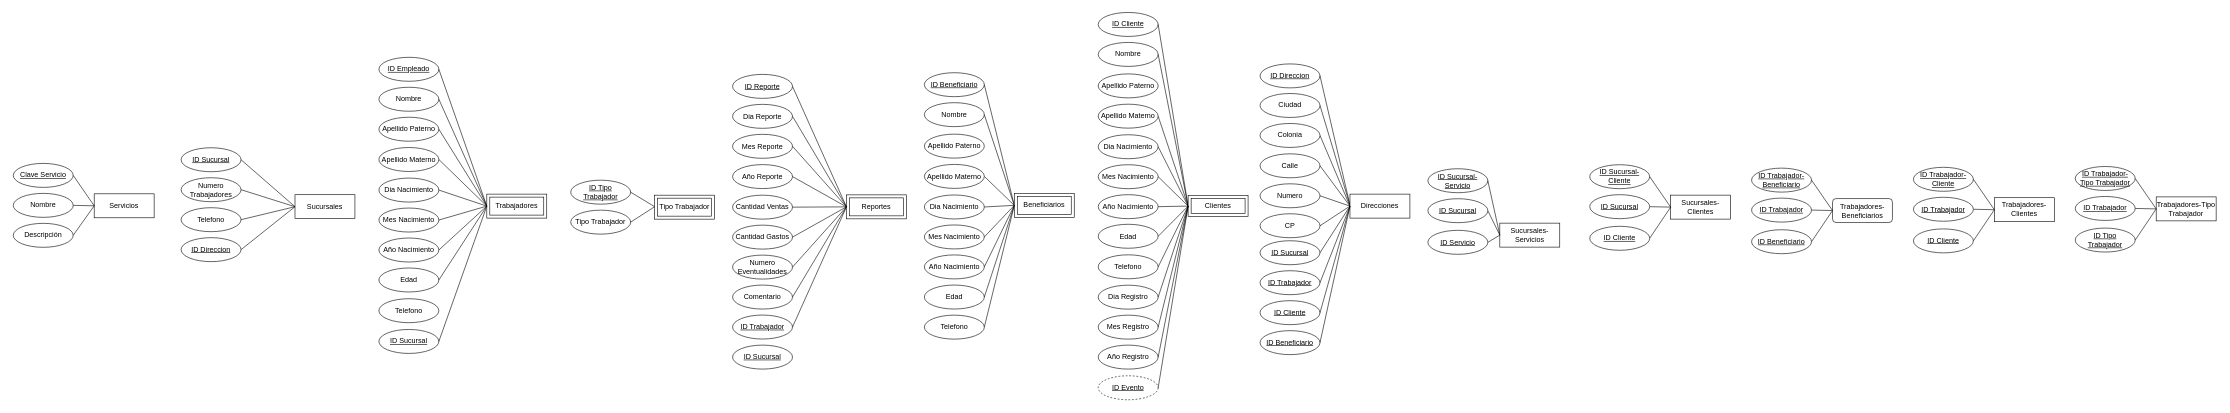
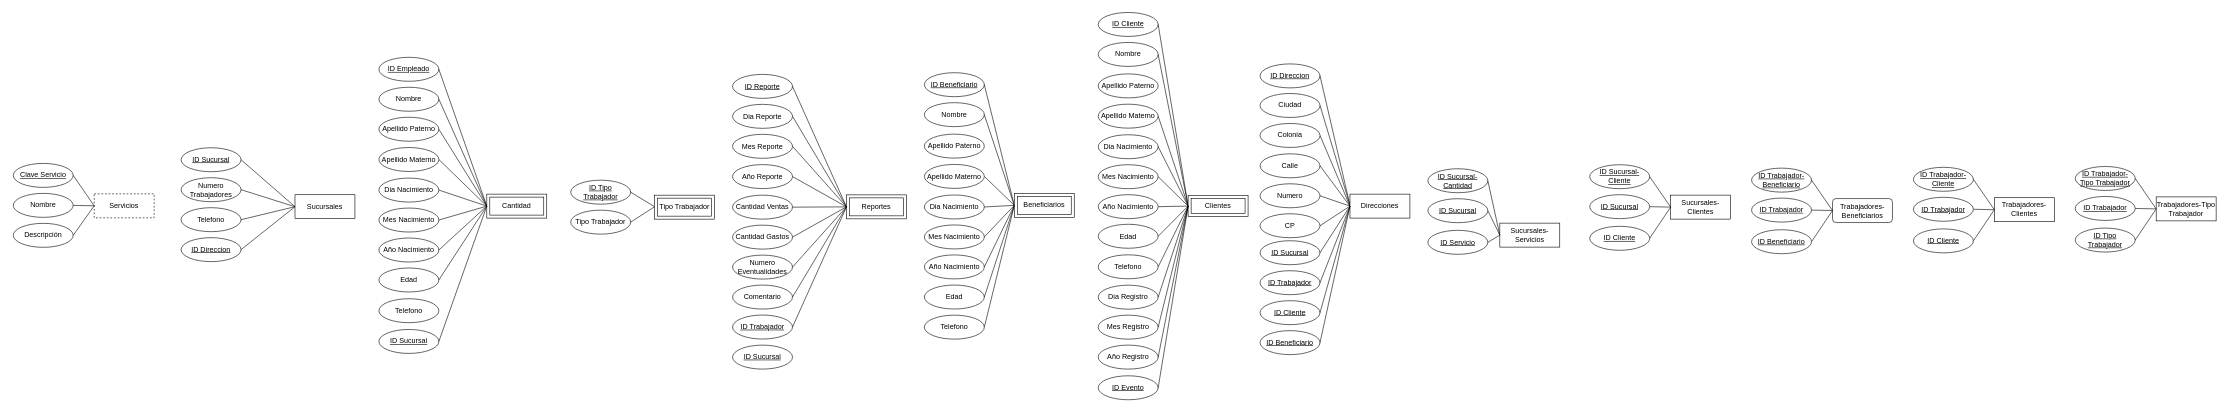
(1458, 181) -> (1458, 181)
(123, 206) -> (123, 206)
(516, 206) -> (516, 206)
(1128, 388) -> (1128, 388)
